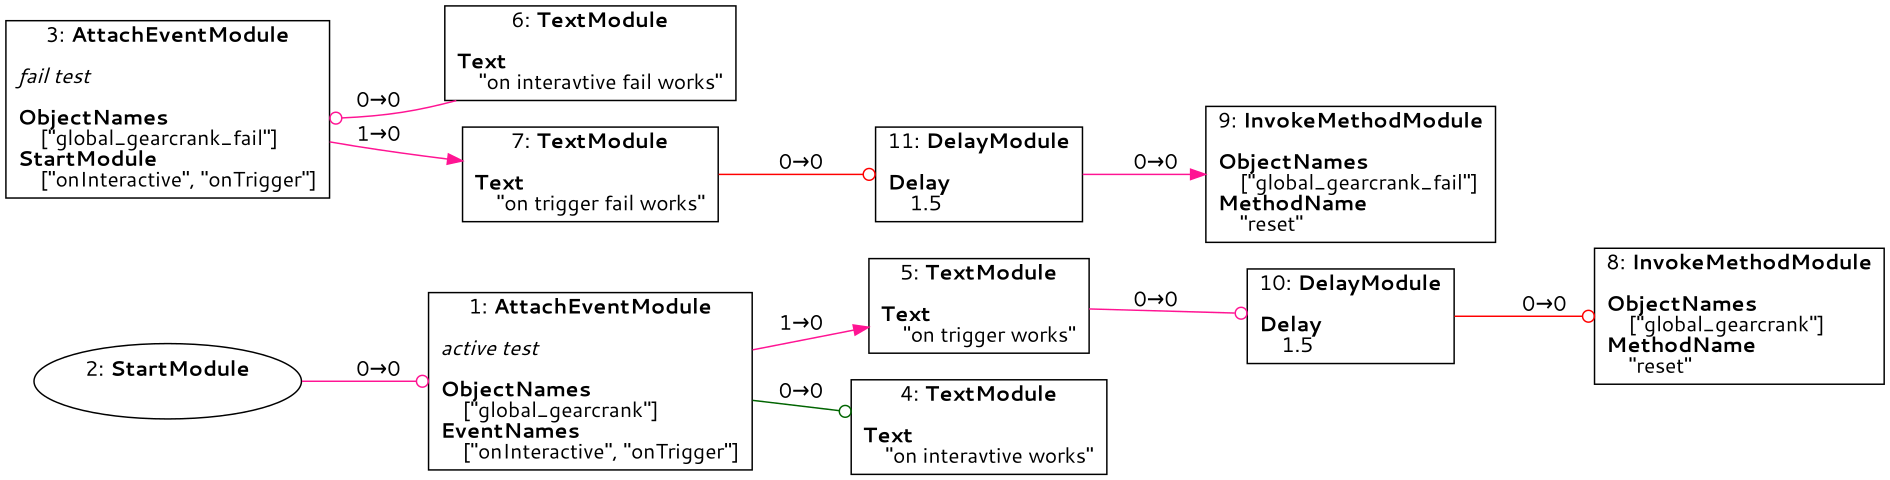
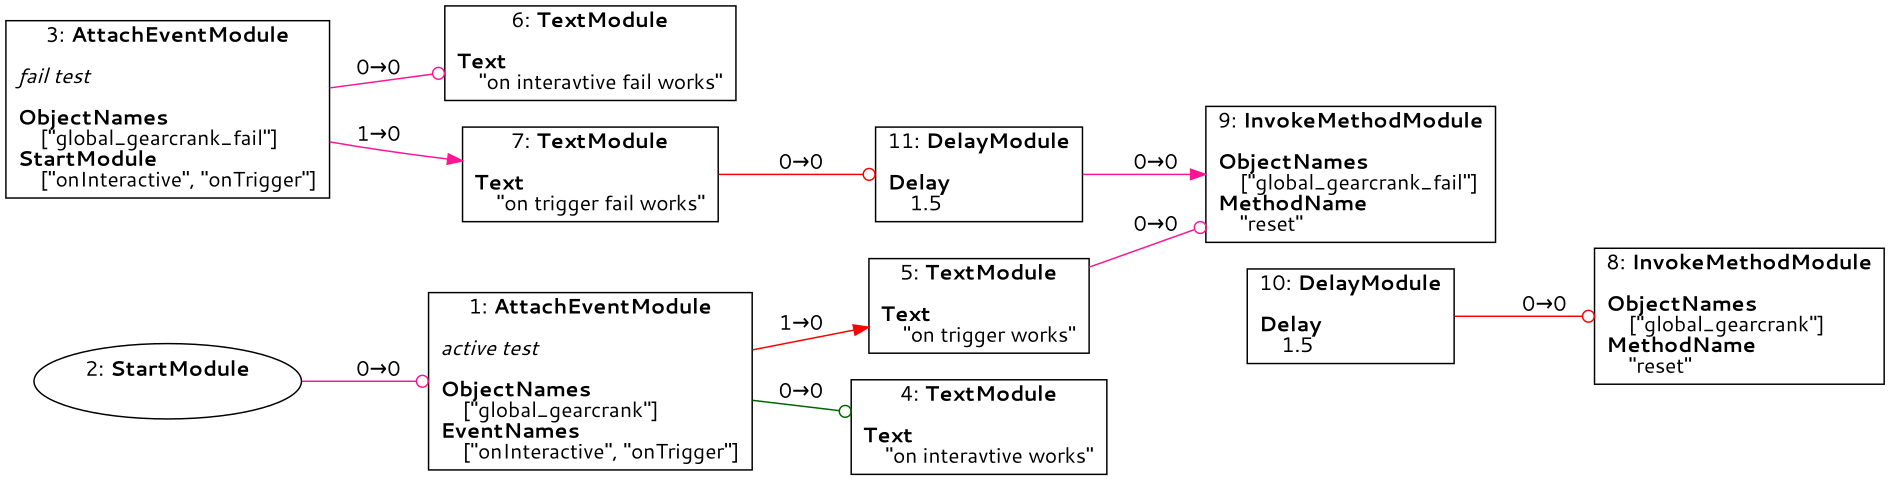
(400, 113) -> (381, 81)
(1162, 311) -> (1142, 248)
(803, 340) -> (803, 340)
